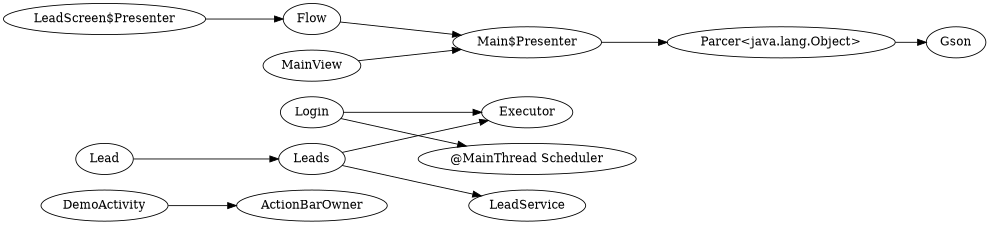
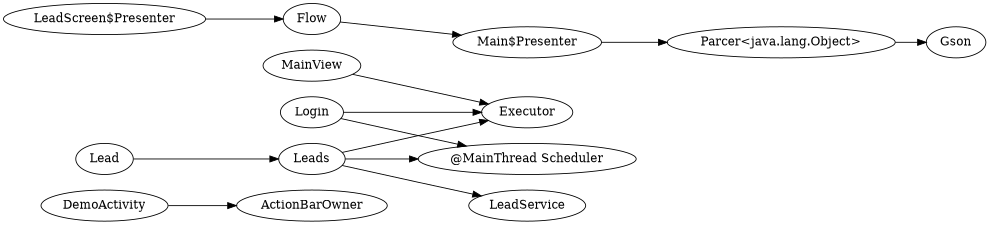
(405, 56) -> (416, 88)
none -> (377, 159)
